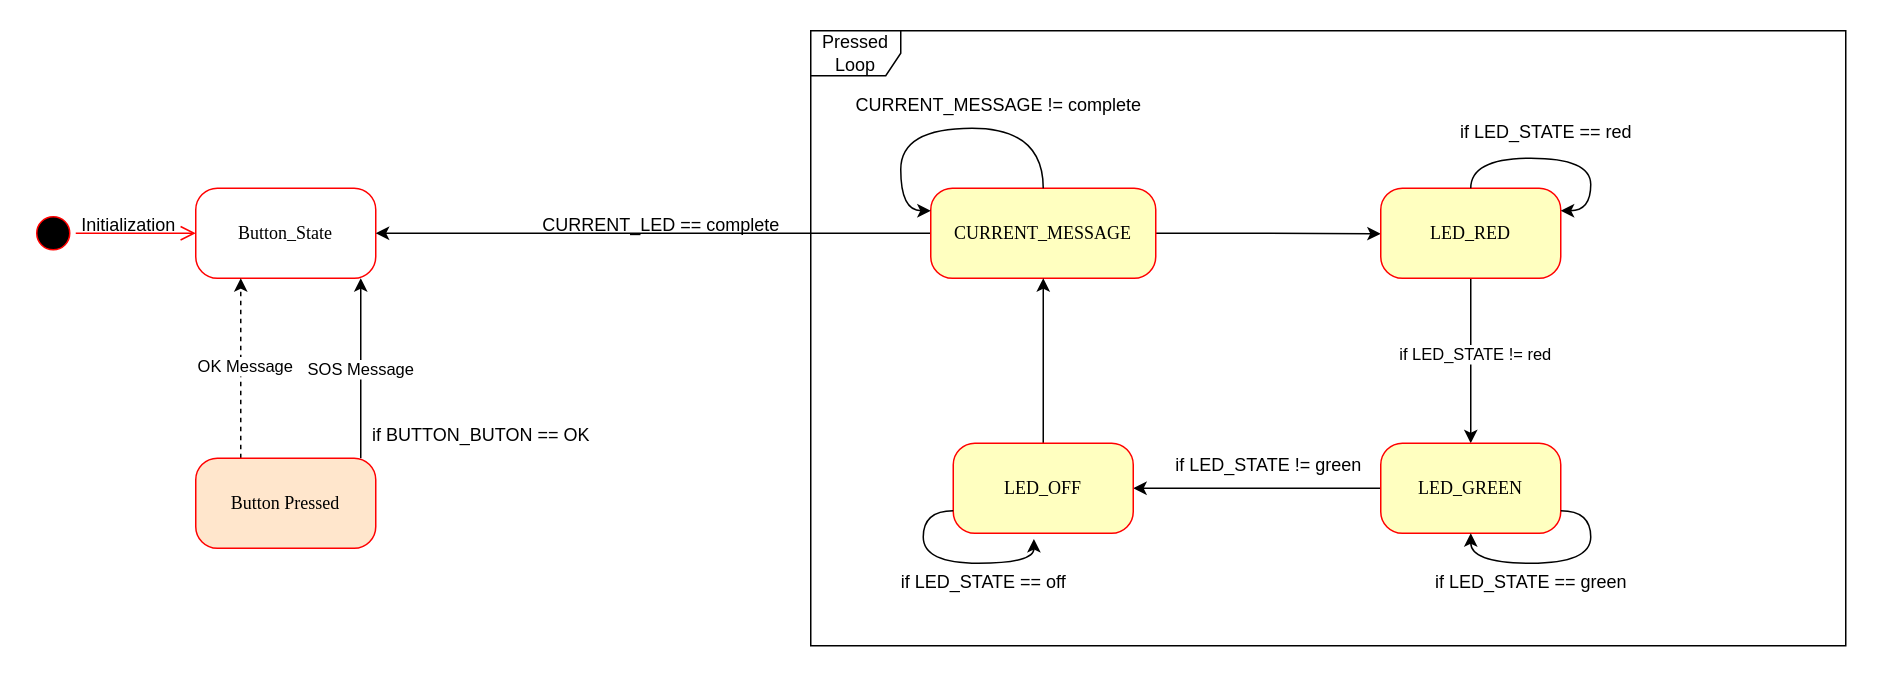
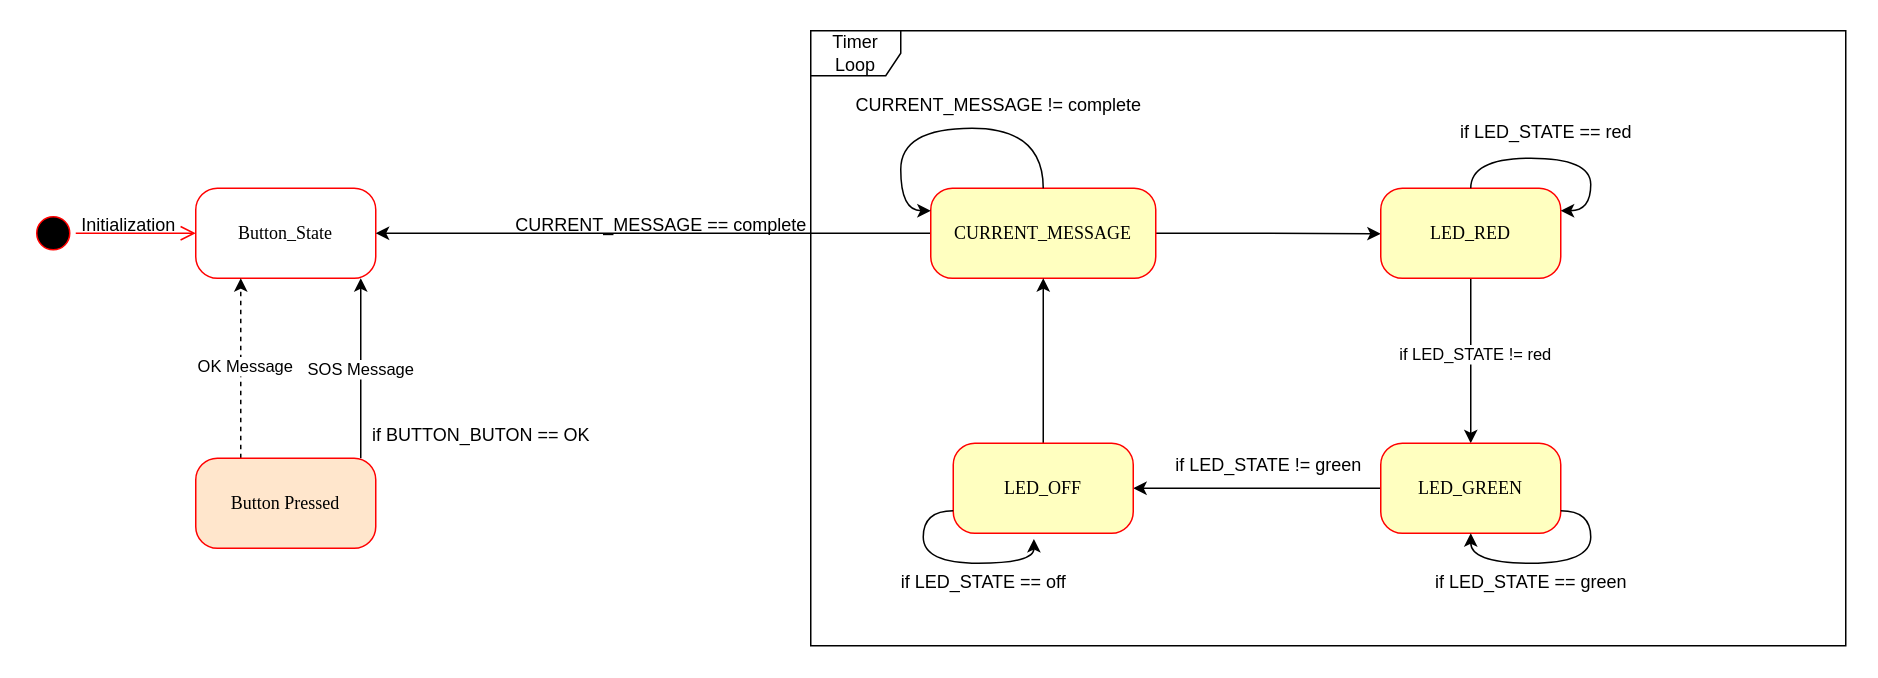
(856, 53) -> (856, 53)
(662, 226) -> (662, 226)
